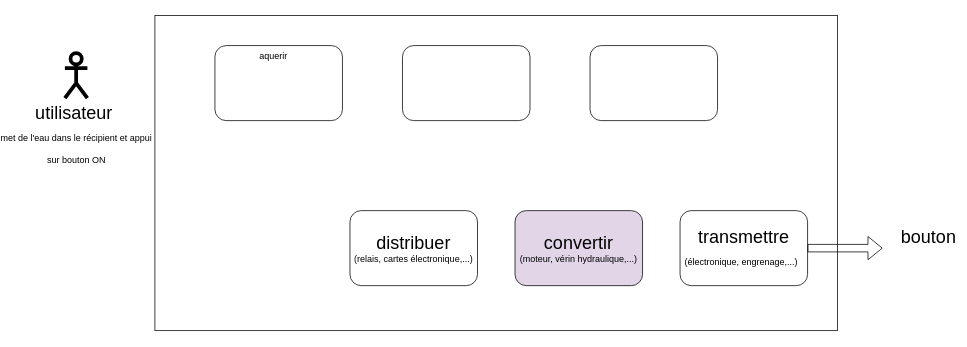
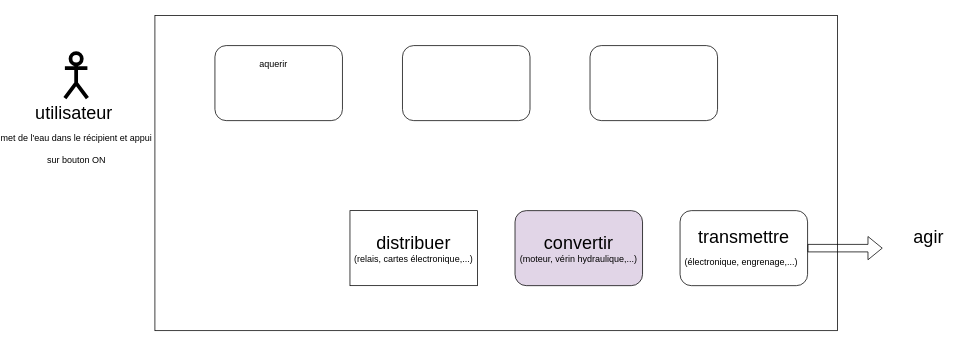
(275, 57) -> (275, 64)
(414, 248) -> (414, 248)
(929, 248) -> (929, 248)
